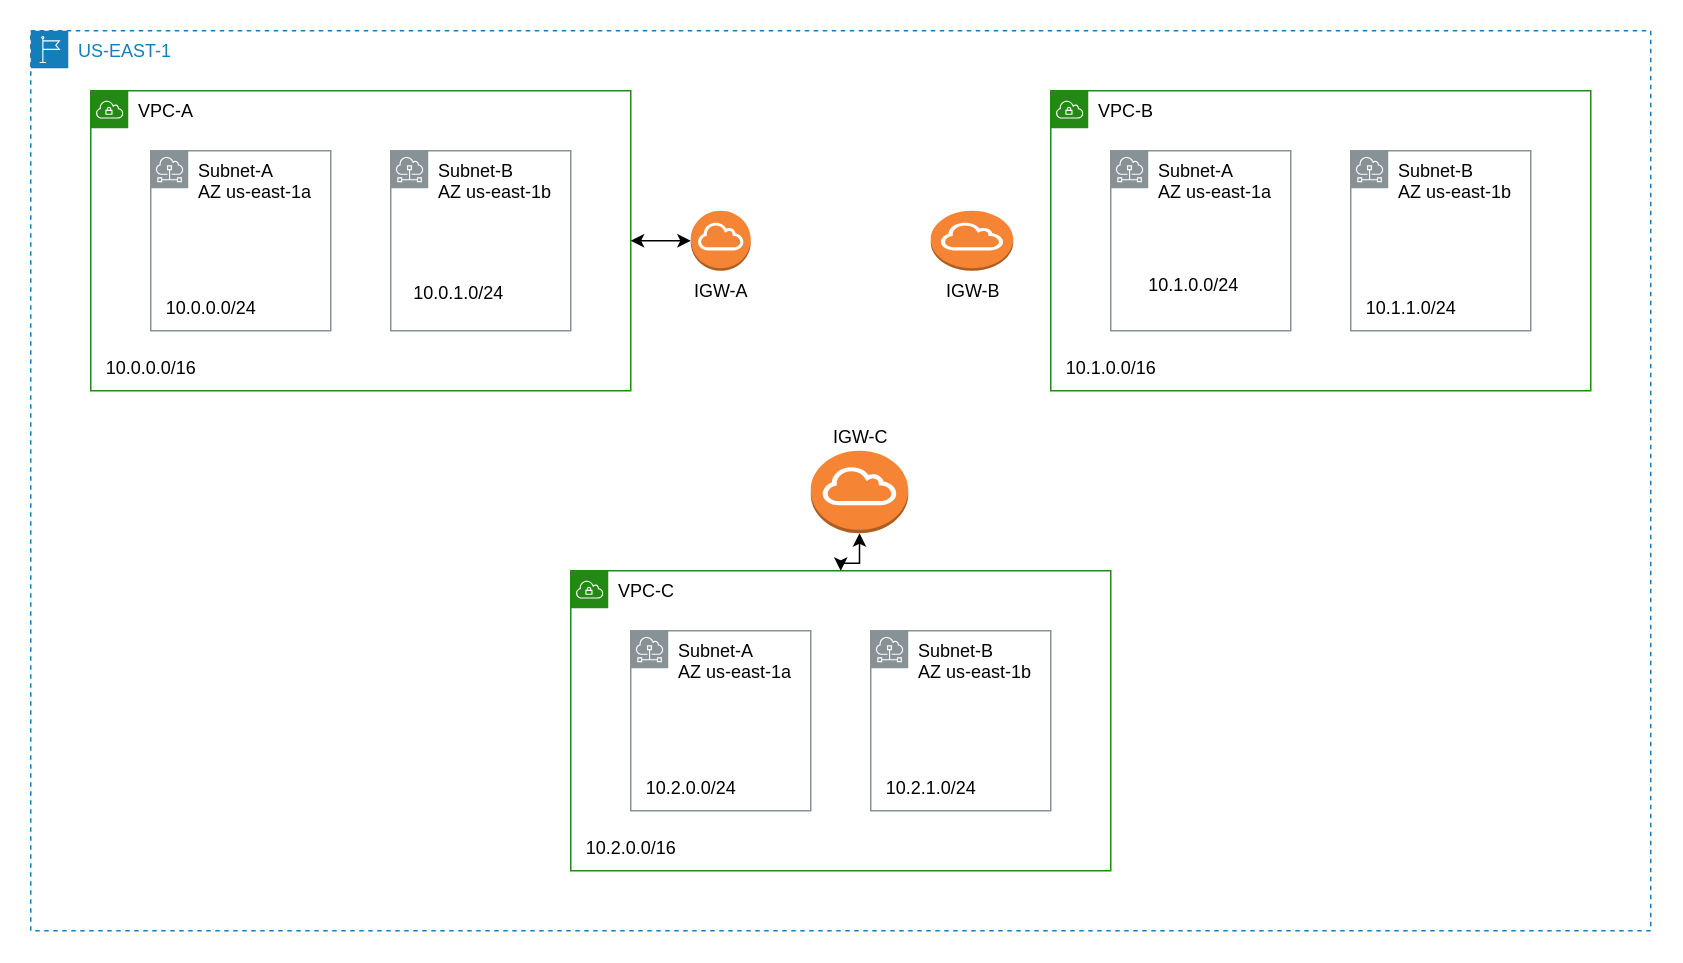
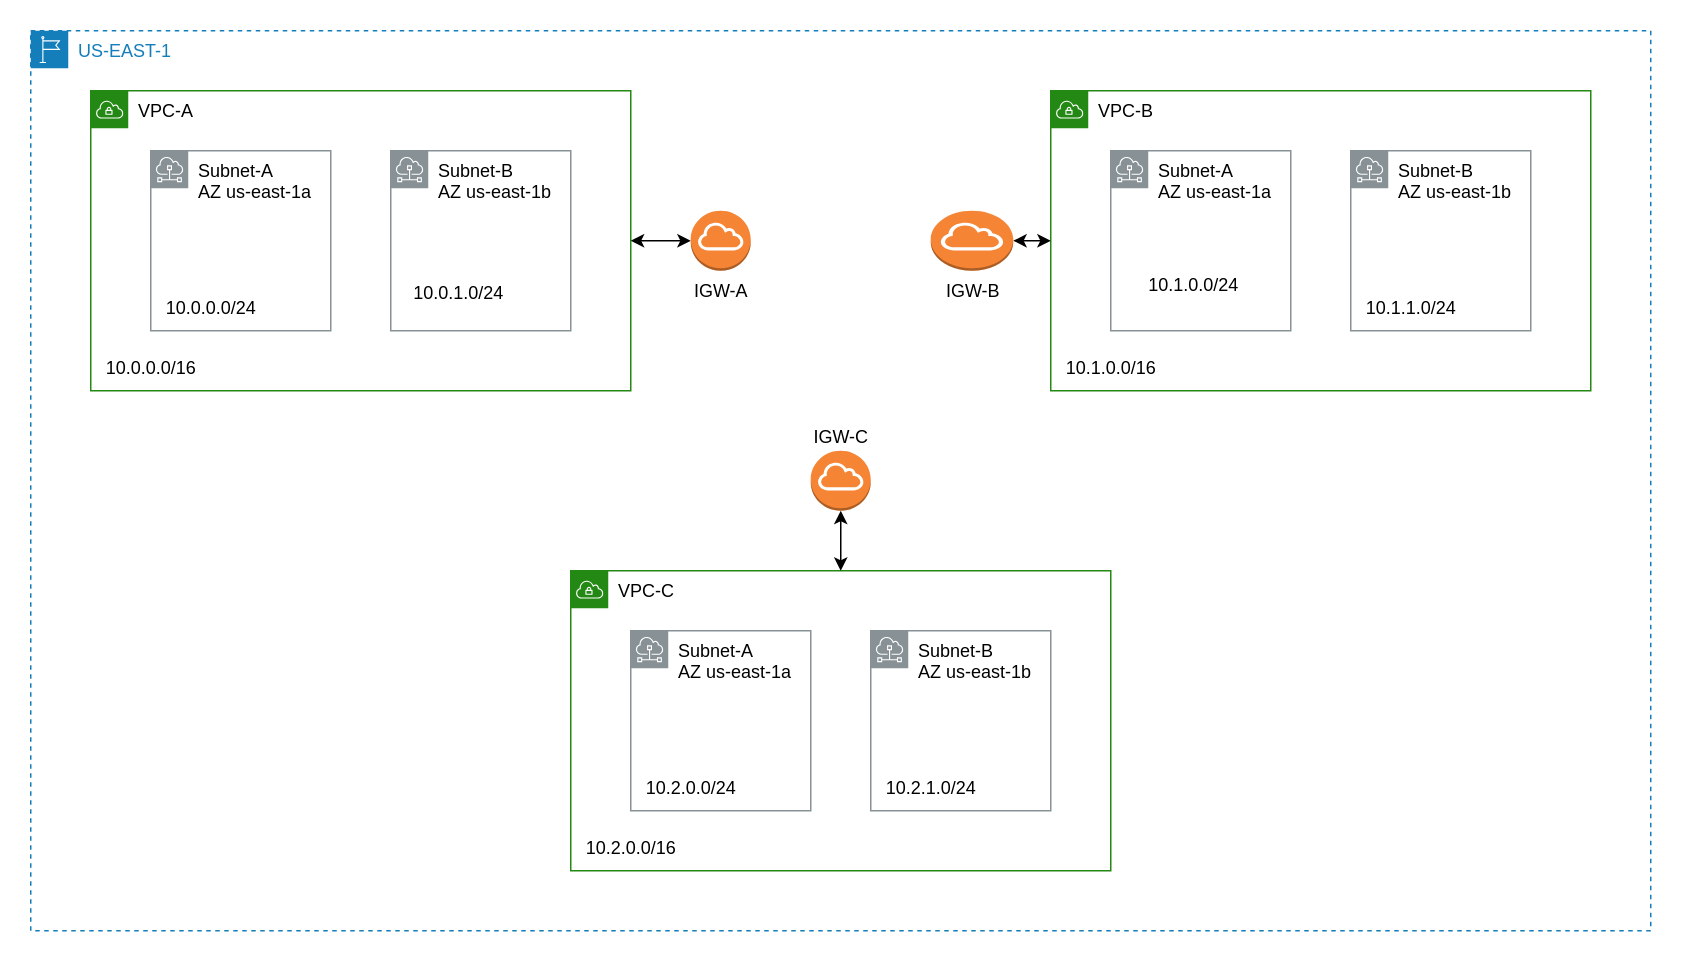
none -> (1032, 241)
(860, 492) -> (841, 481)
